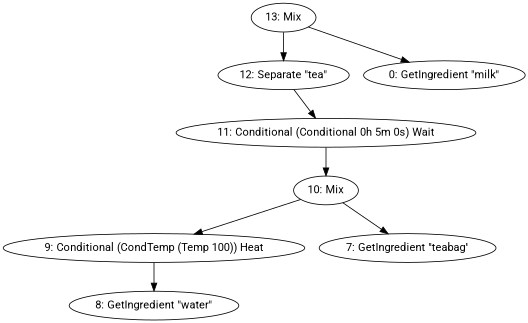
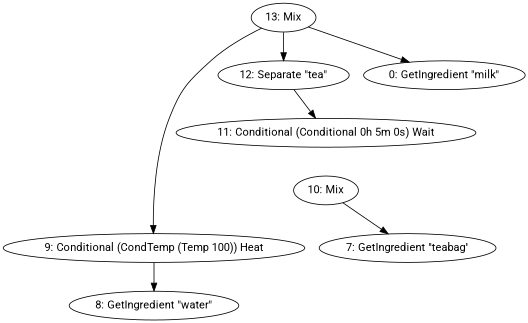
(326, 158) -> none
(251, 216) -> (174, 107)
